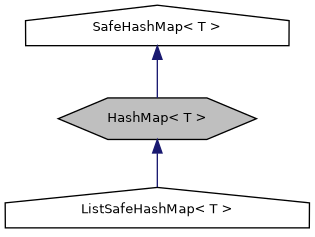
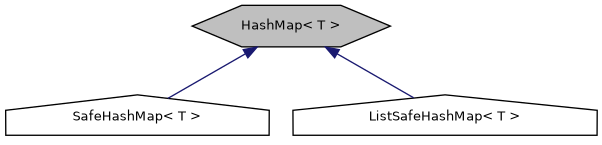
(157, 79) -> (207, 76)
